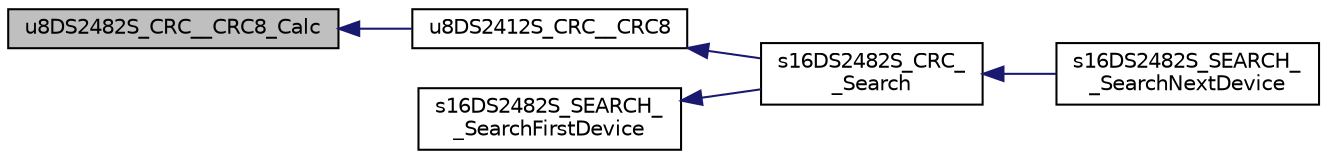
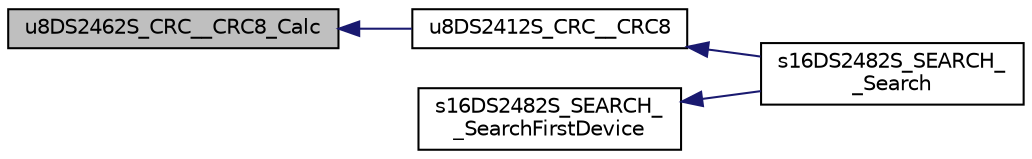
(173, 29) -> (173, 29)
(872, 74) -> (892, 74)
(1188, 74) -> none
